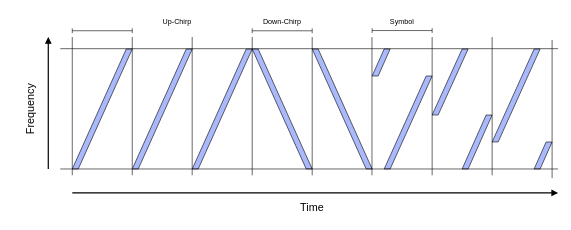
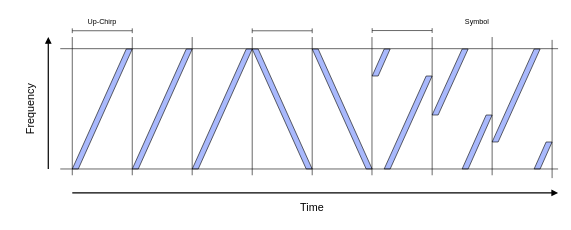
(402, 21) -> (477, 21)
(177, 22) -> (102, 22)
(282, 22) -> none
